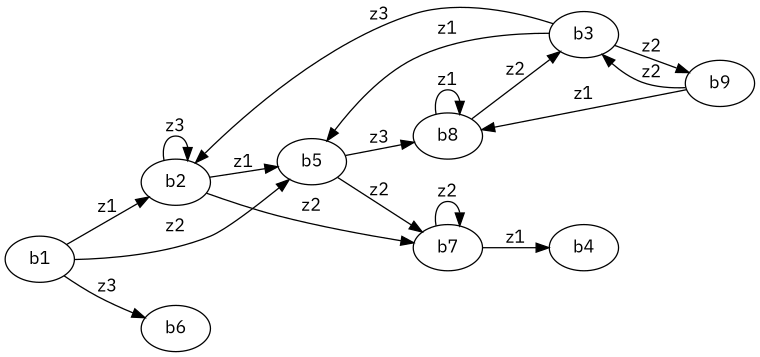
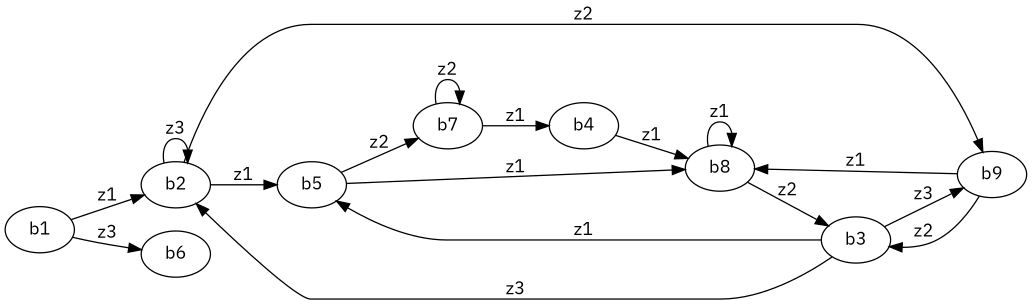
(652, 47) -> (924, 194)
(380, 138) -> (516, 167)
none -> (646, 145)
(303, 222) -> (573, 24)
(185, 245) -> none
